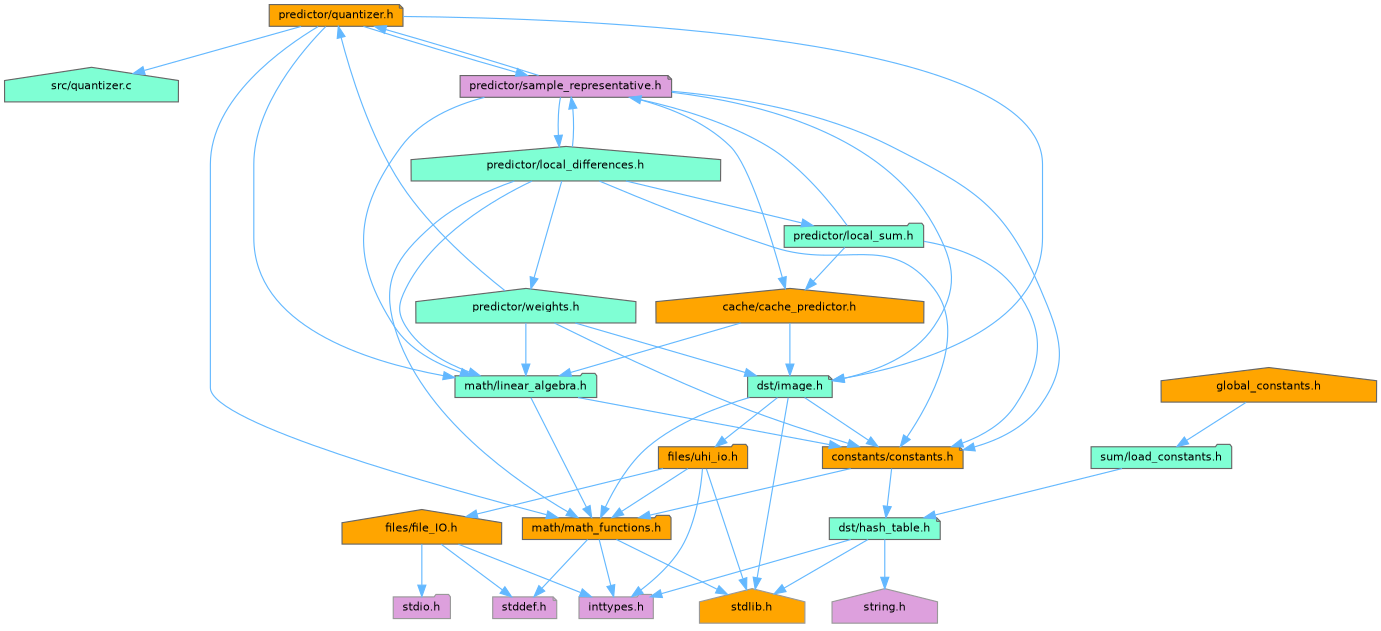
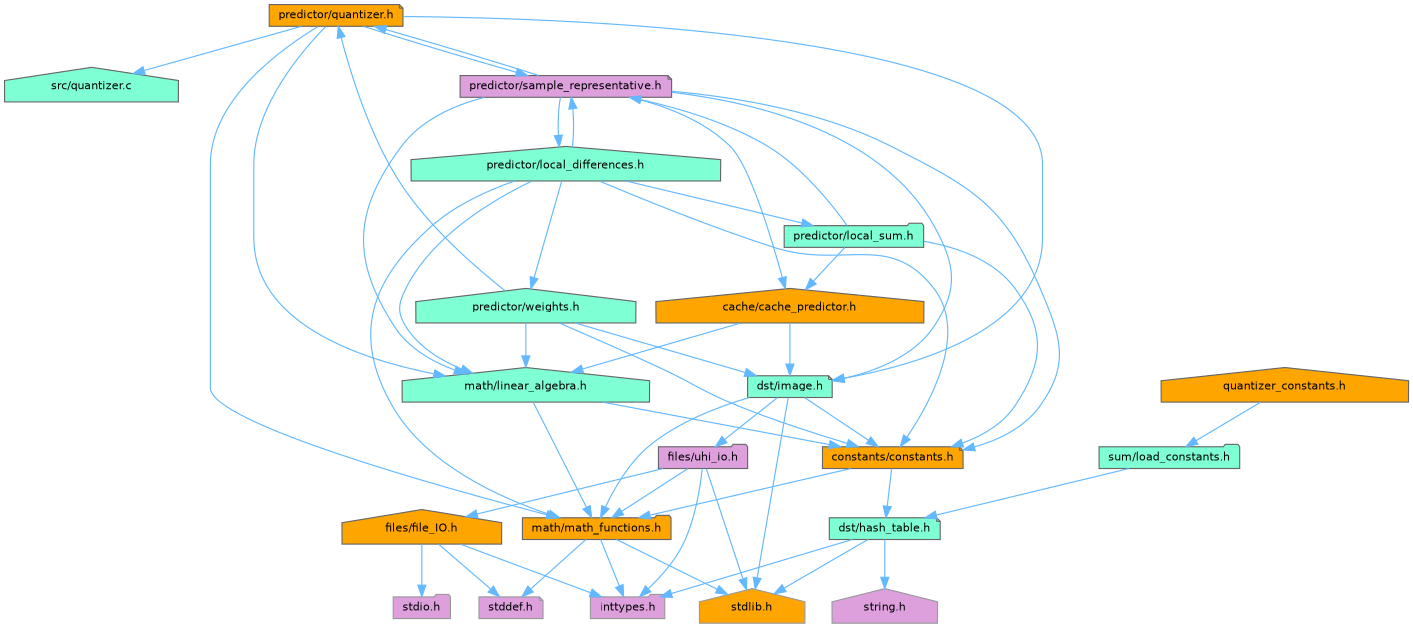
(526, 387) -> (526, 387)
(1269, 387) -> (1285, 387)
(703, 458) -> (703, 458)
